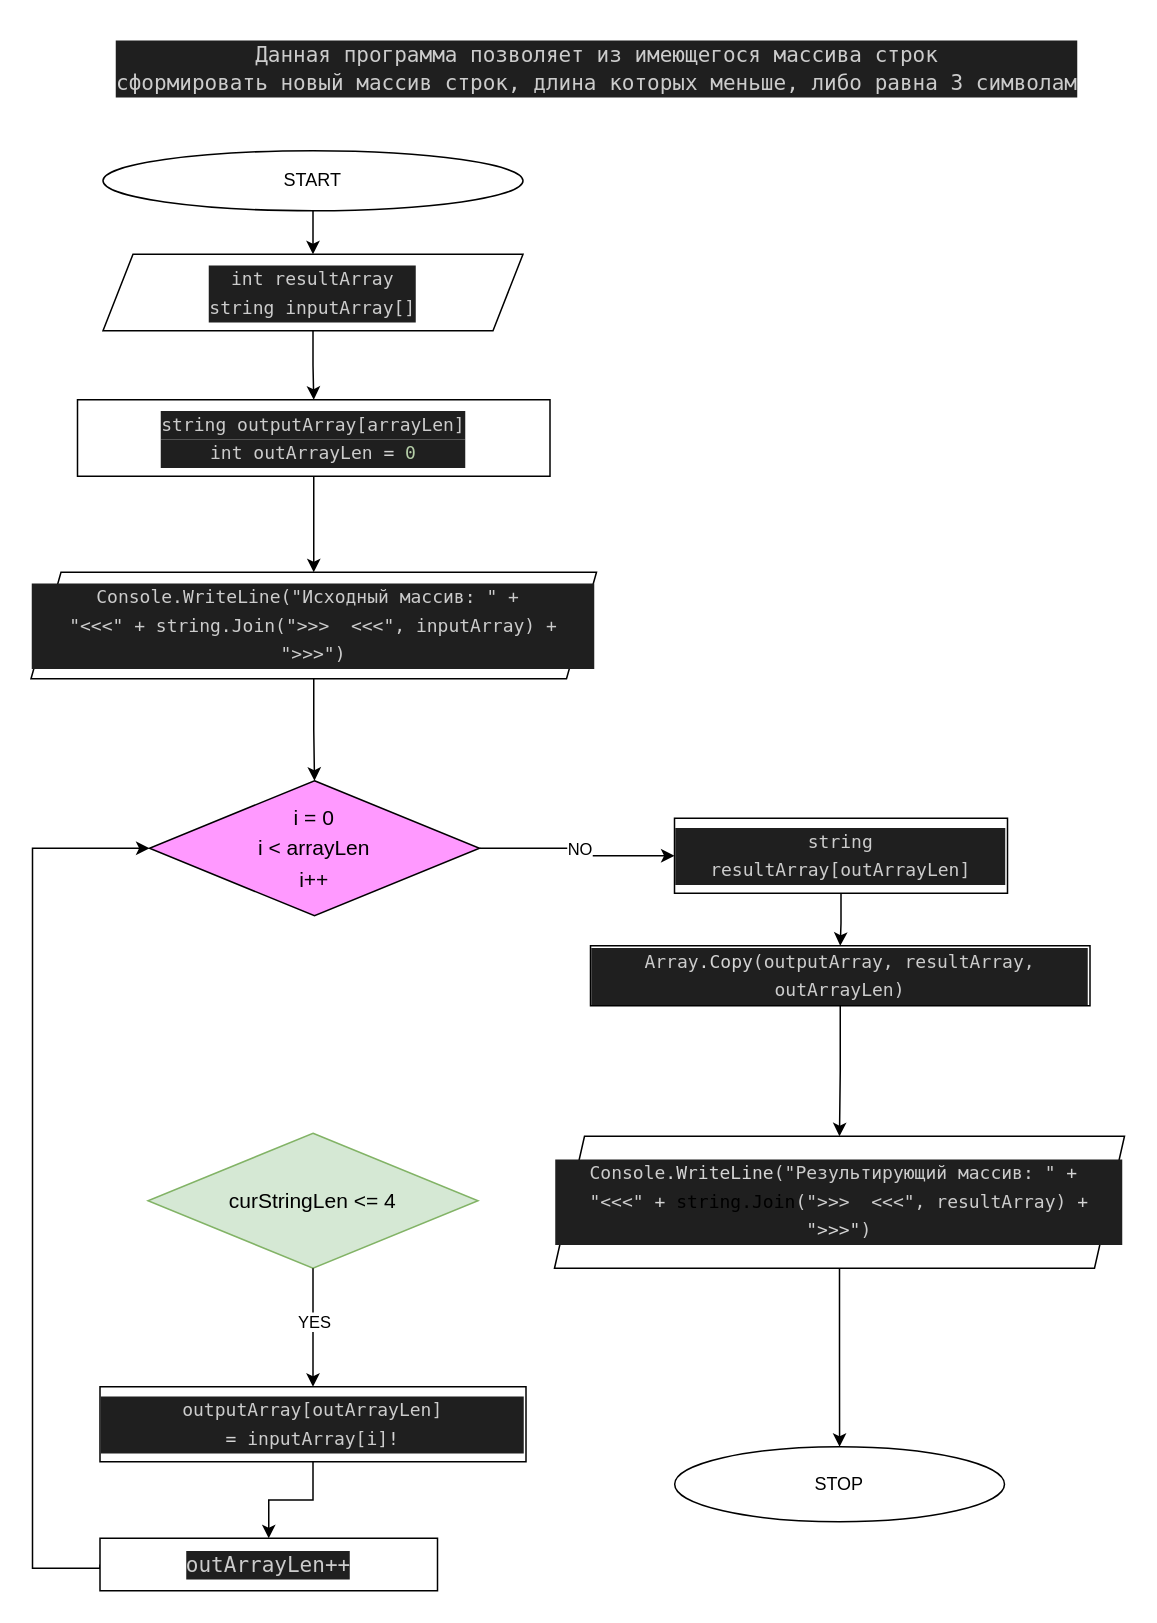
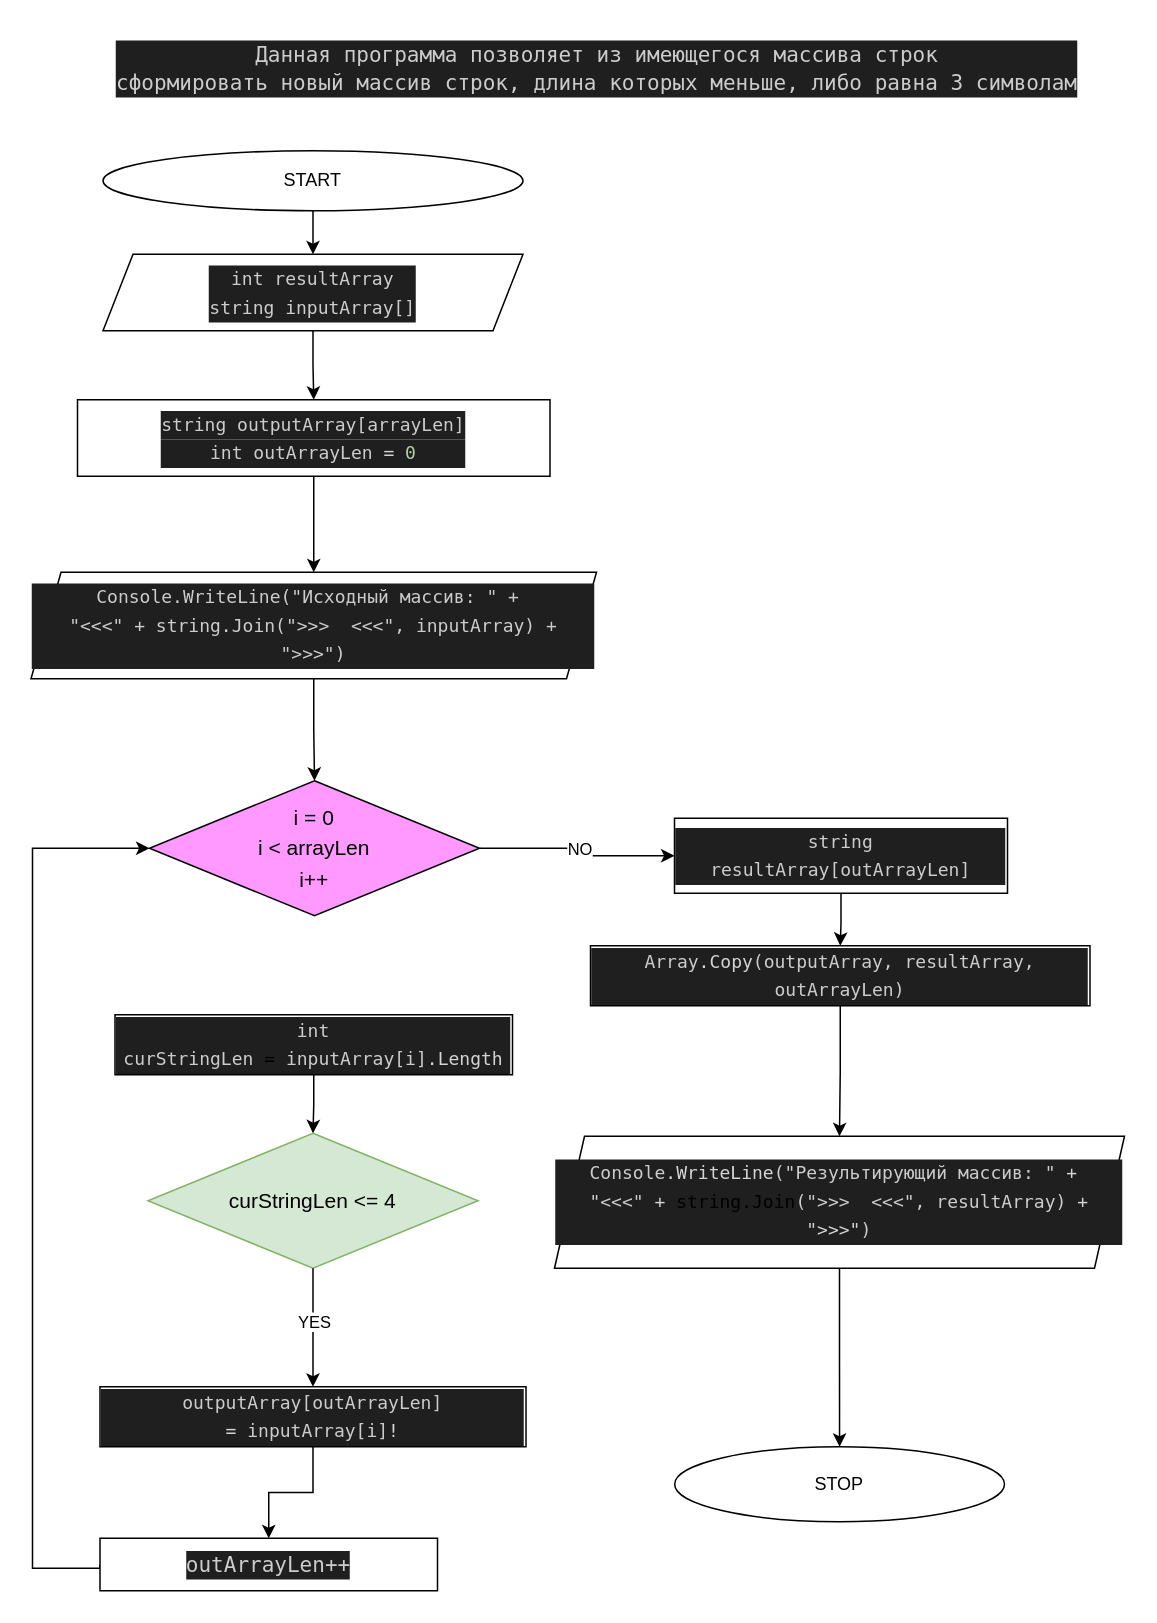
none -> (314, 1045)
none -> (314, 1099)
(313, 1424) -> (313, 1417)
